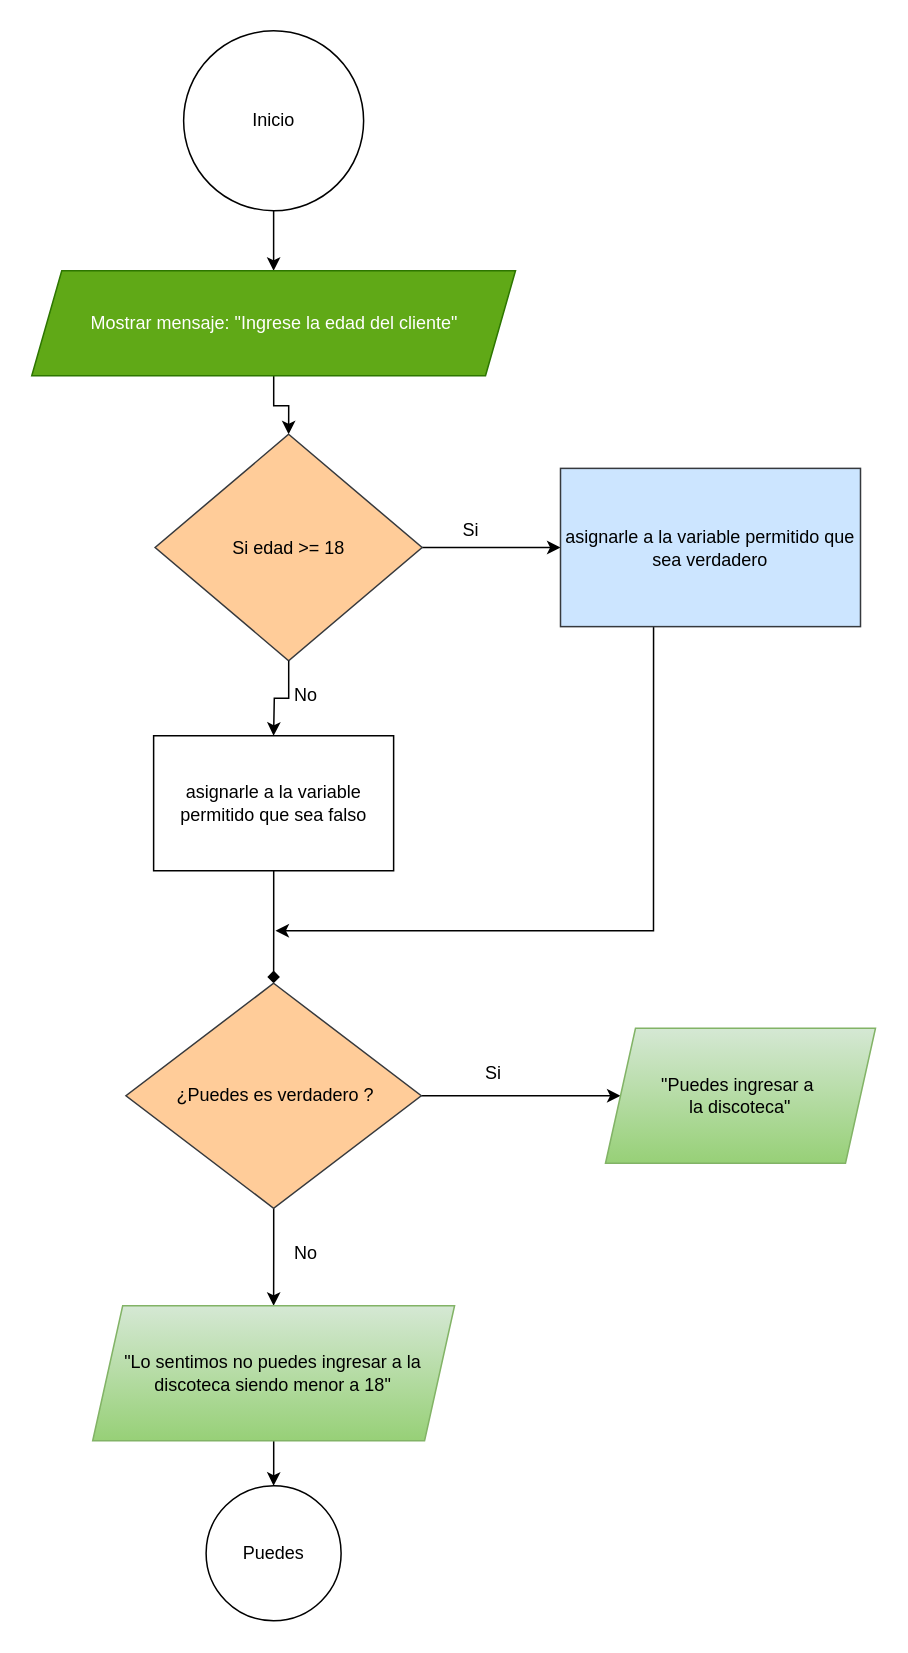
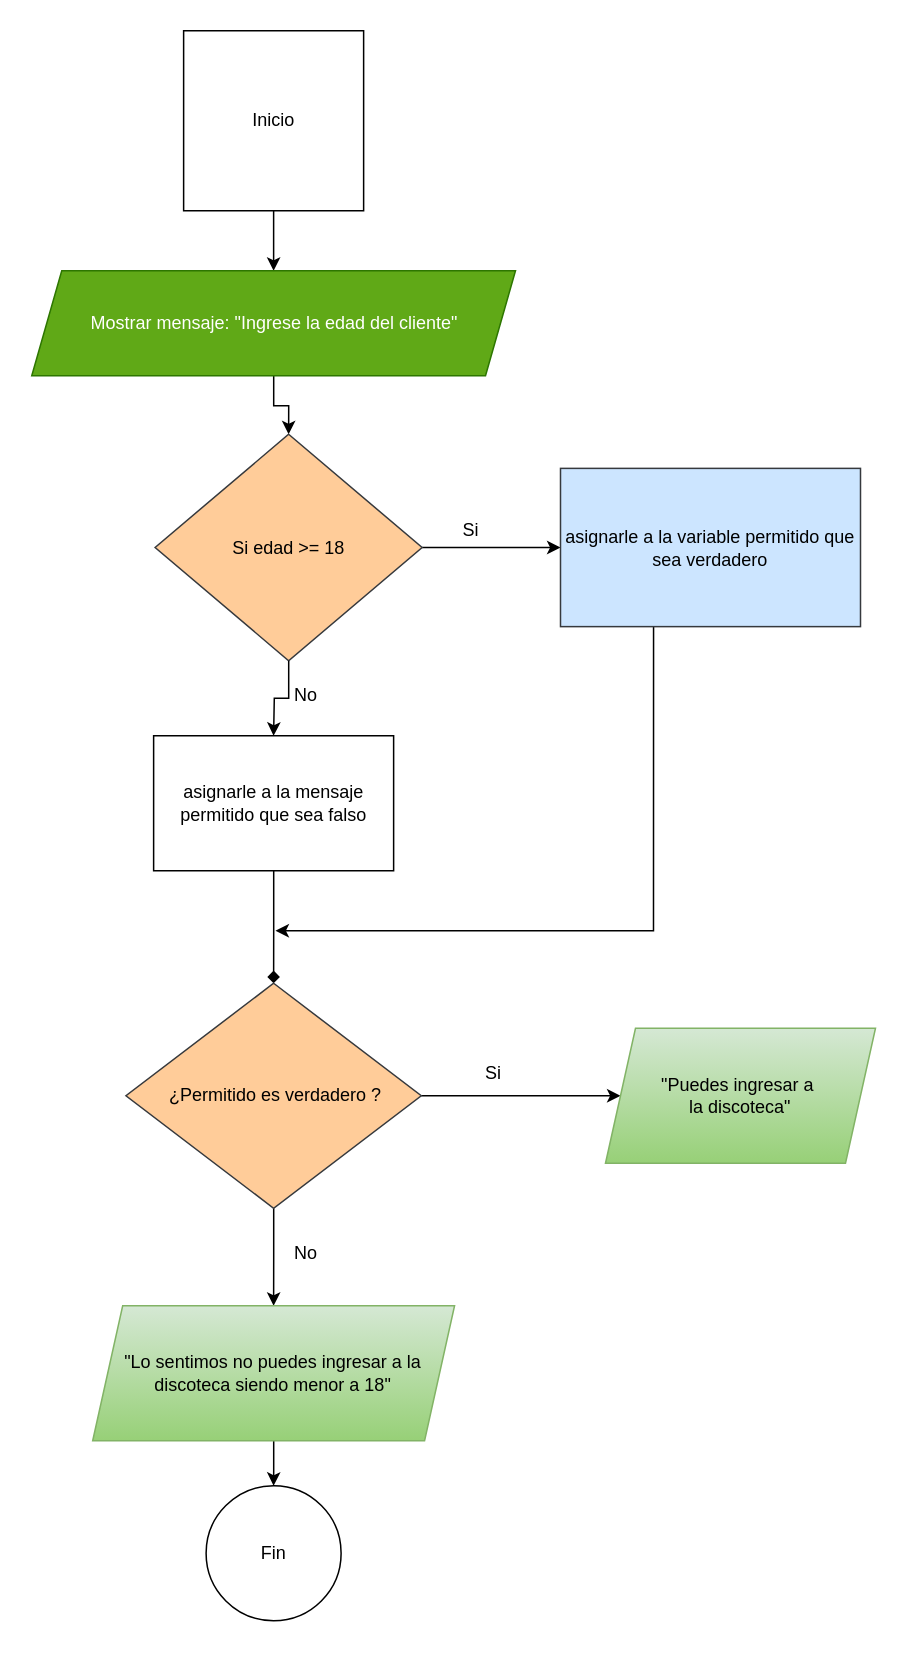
(273, 121) -> (273, 121)
(274, 803) -> (274, 803)
(273, 1096) -> (273, 1096)
(274, 1553) -> (274, 1553)
